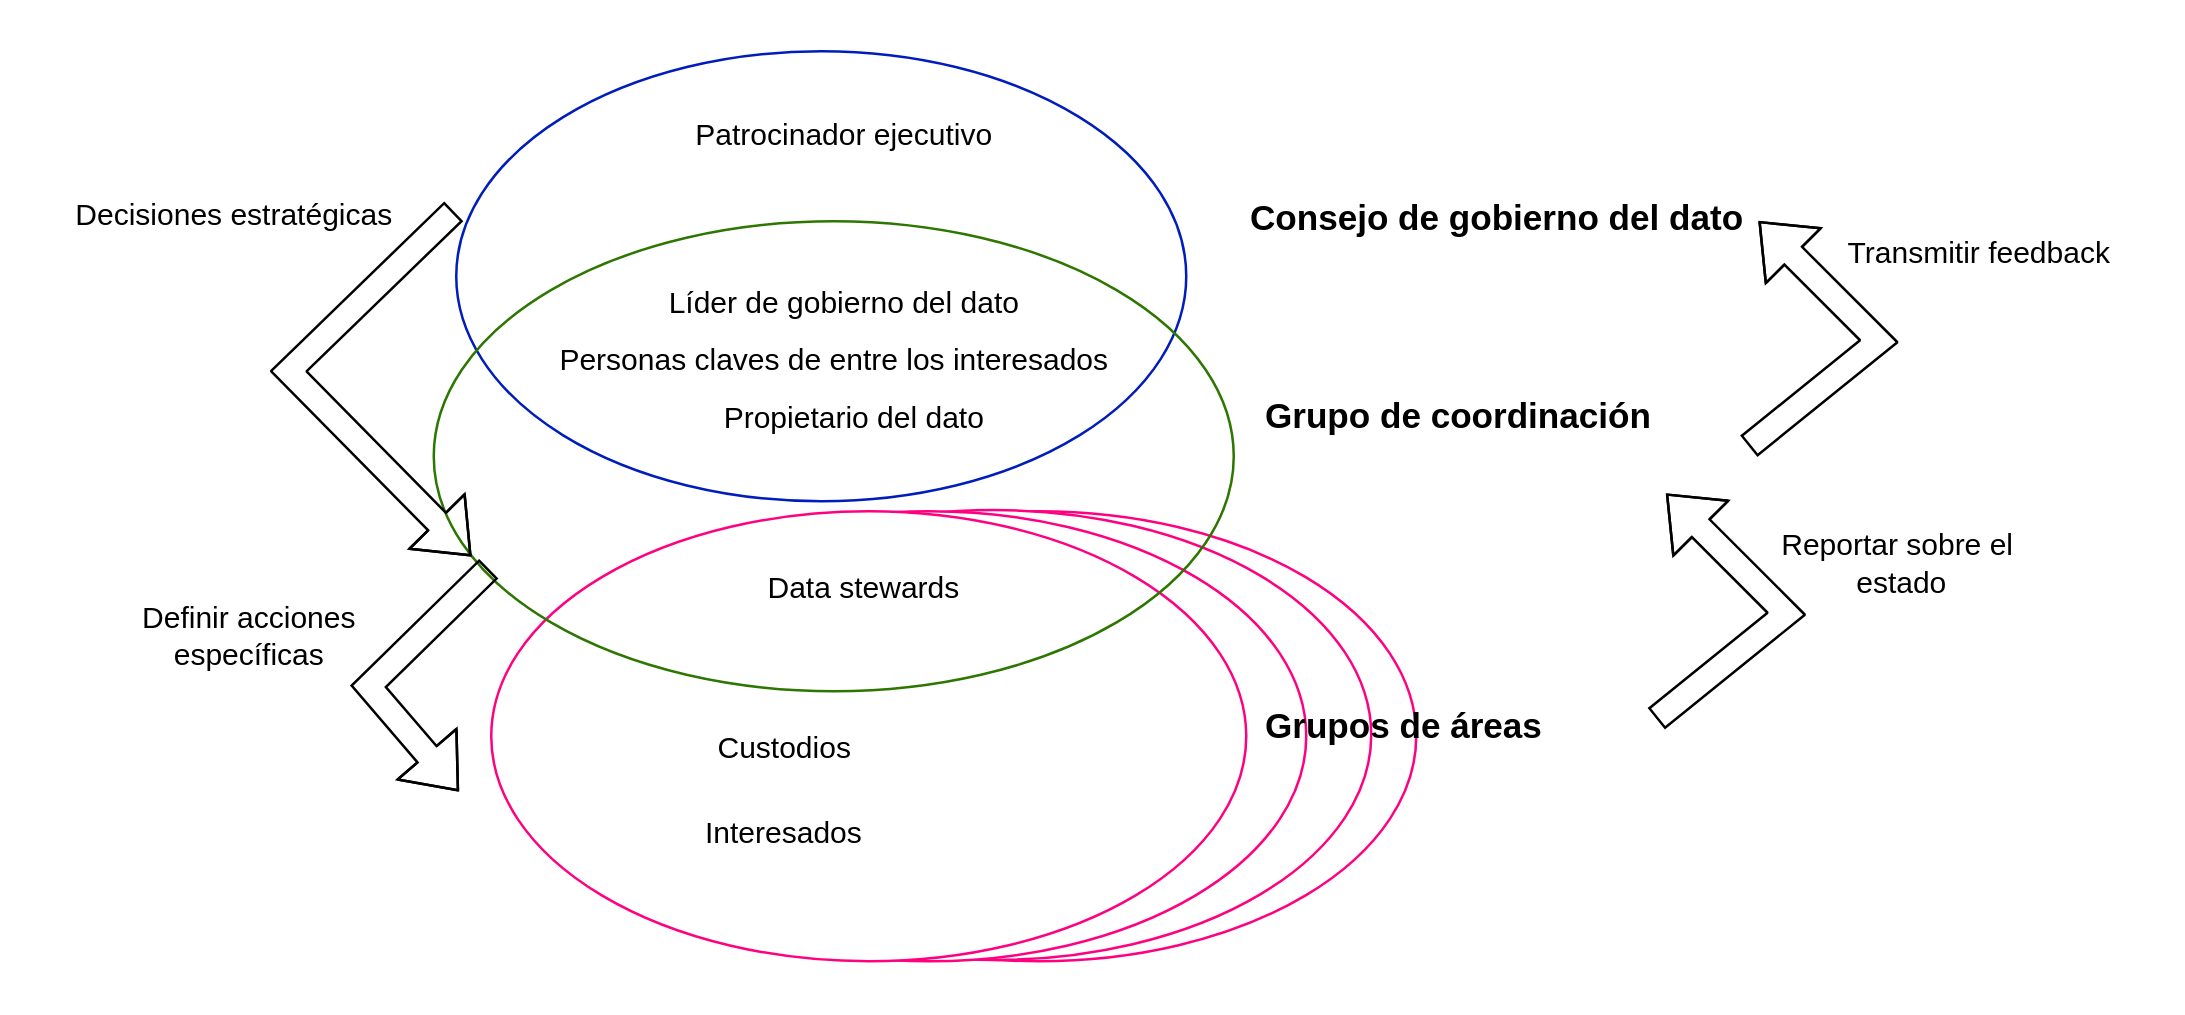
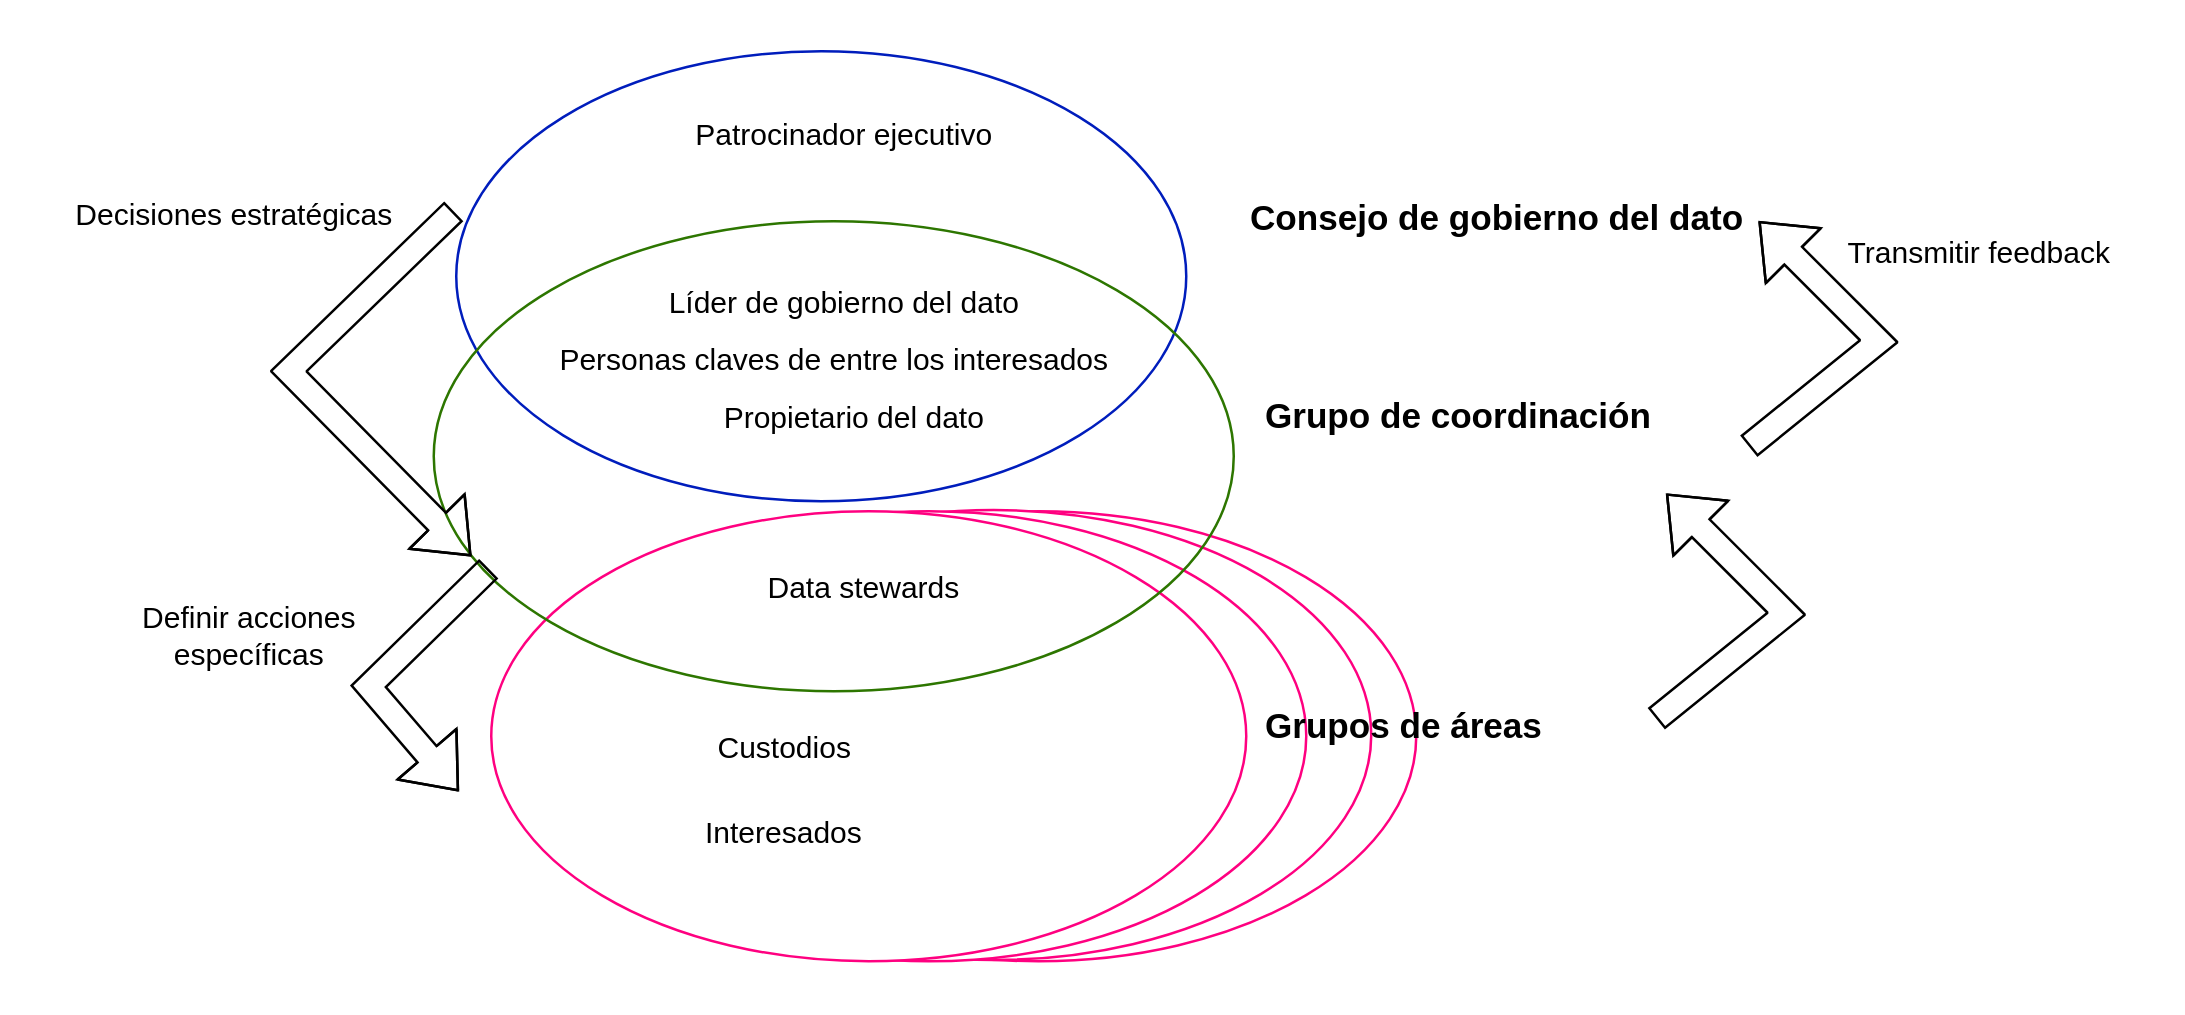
(1901, 563) -> none
